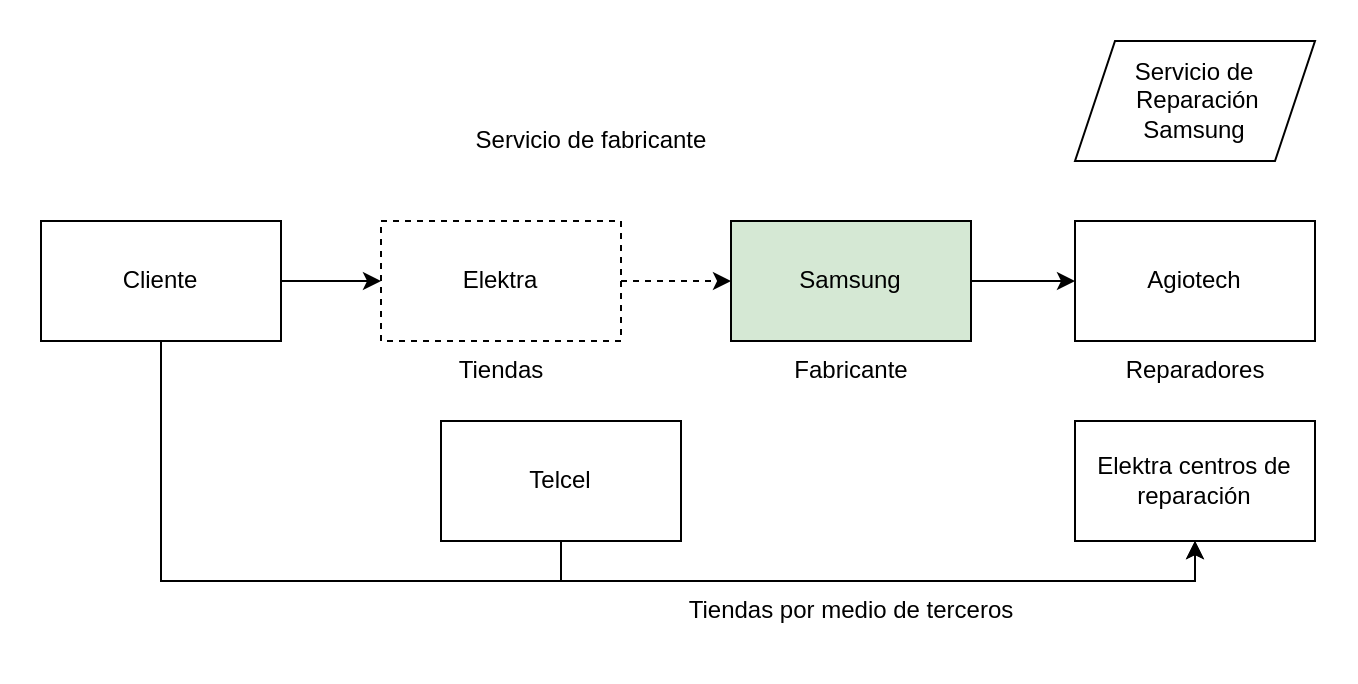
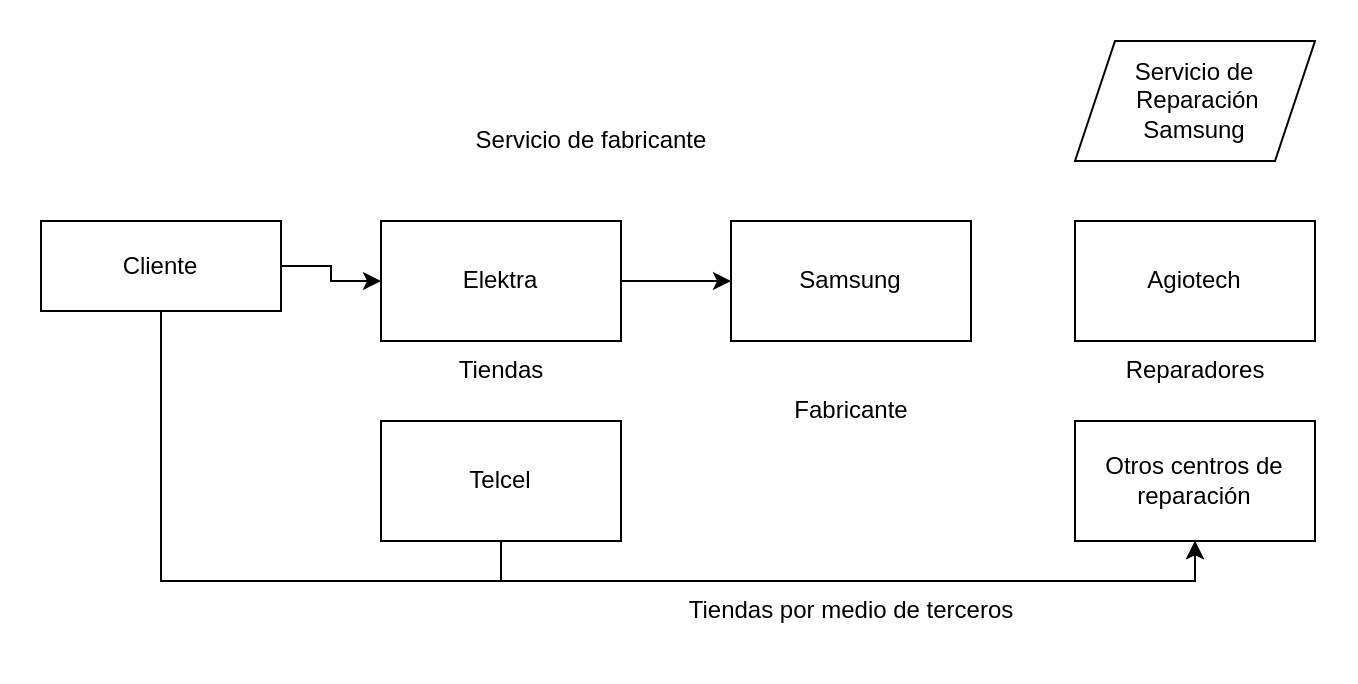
(161, 281) -> (161, 266)
(501, 281) -> (501, 281)
(669, 281) -> (669, 281)
(851, 281) -> (851, 281)
(1016, 281) -> none
(851, 371) -> (851, 411)
(561, 481) -> (501, 481)
(1195, 481) -> (1195, 481)
